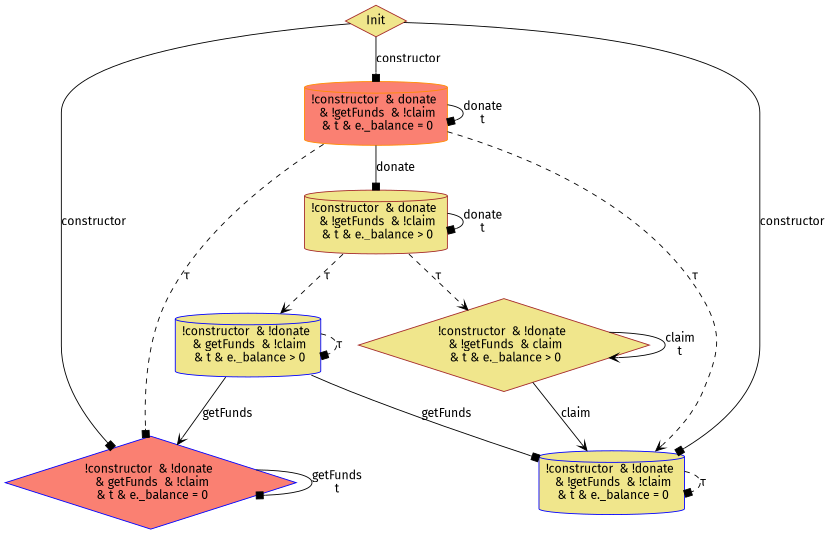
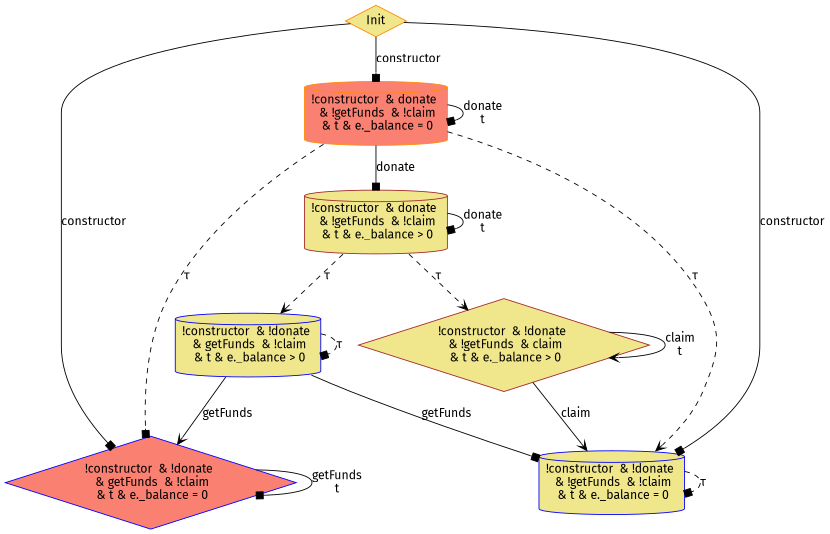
(376, 21) -> (376, 21)
